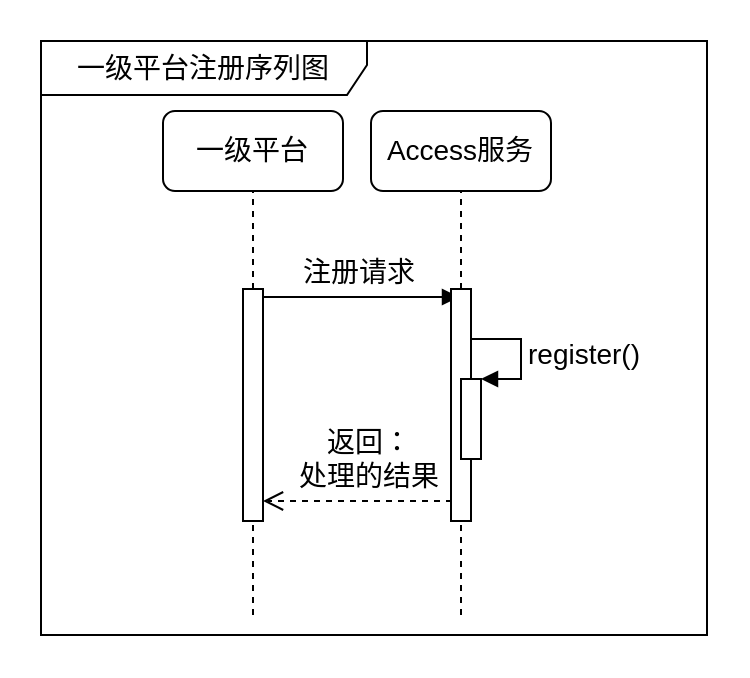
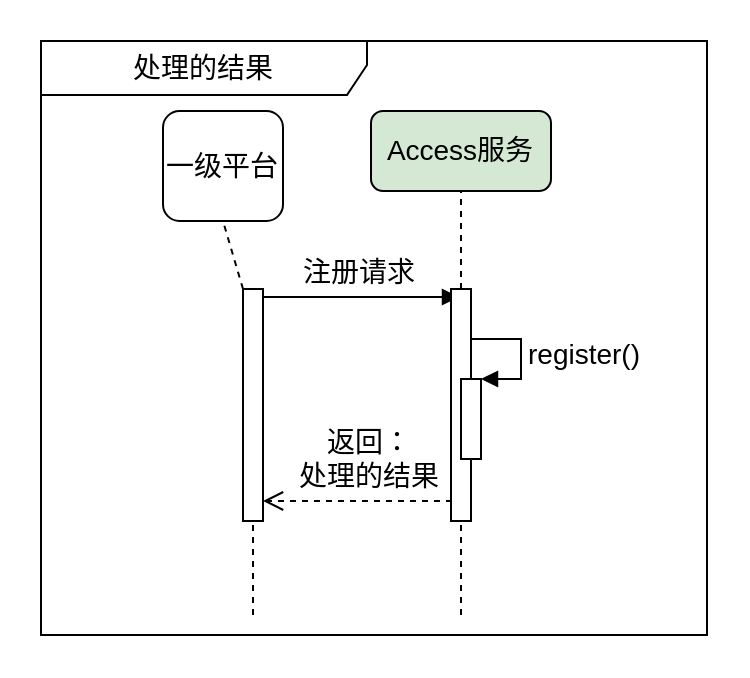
(204, 69) -> (204, 69)
(253, 151) -> (223, 166)
(461, 151) -> (461, 151)
